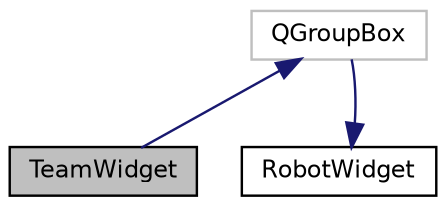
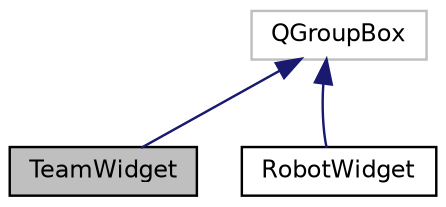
(355, 91) -> (323, 116)
